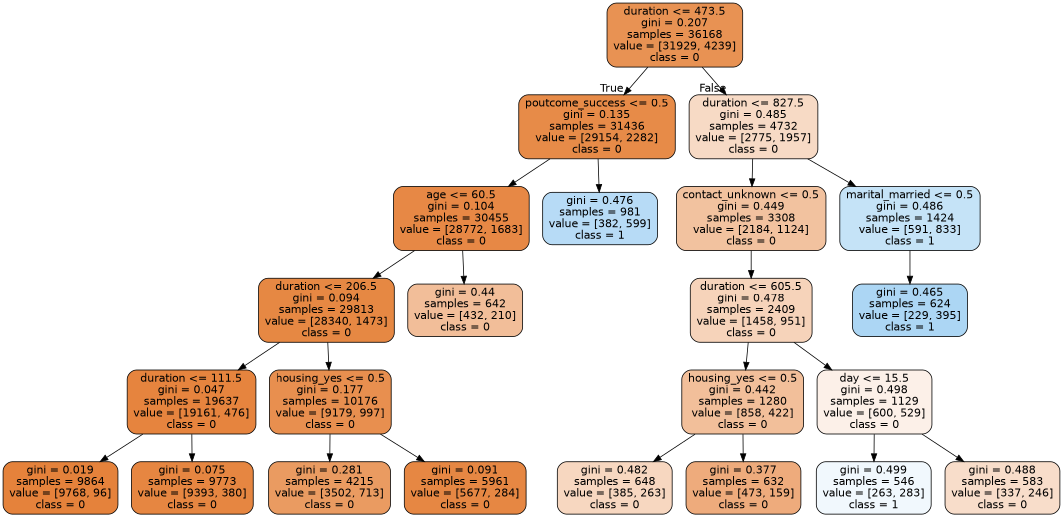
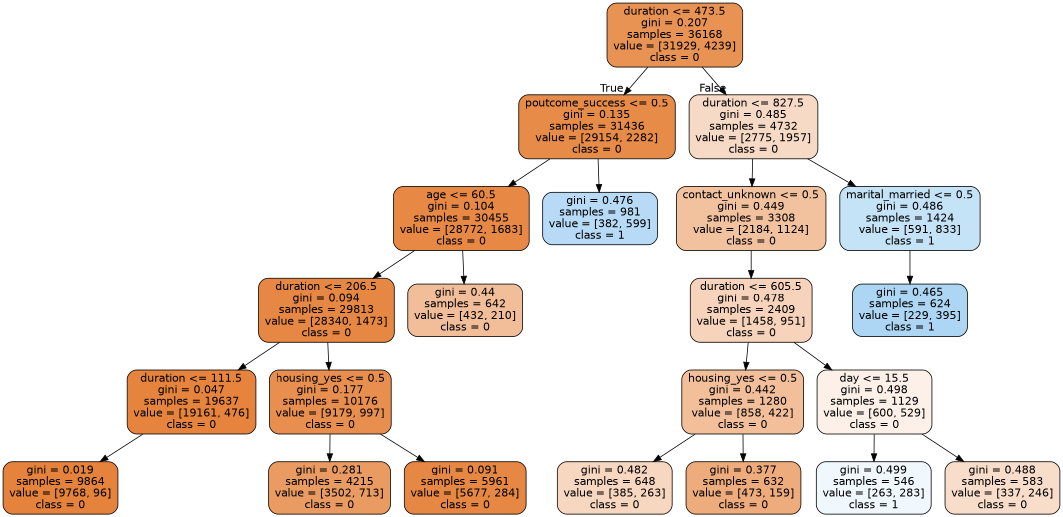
(192, 488) -> none
